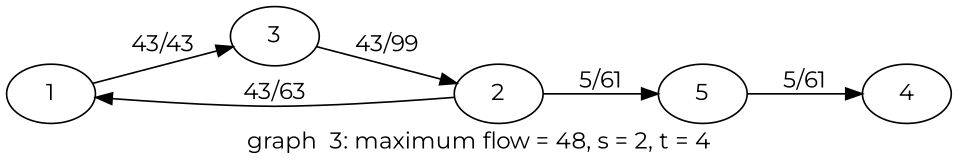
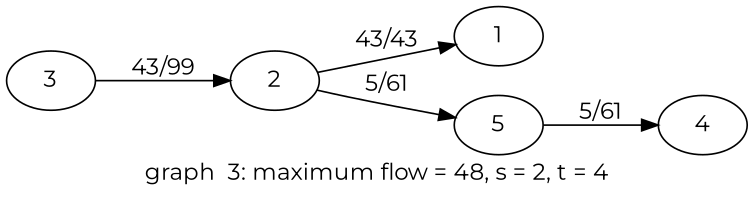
(155, 67) -> none
(275, 93) -> (387, 40)
